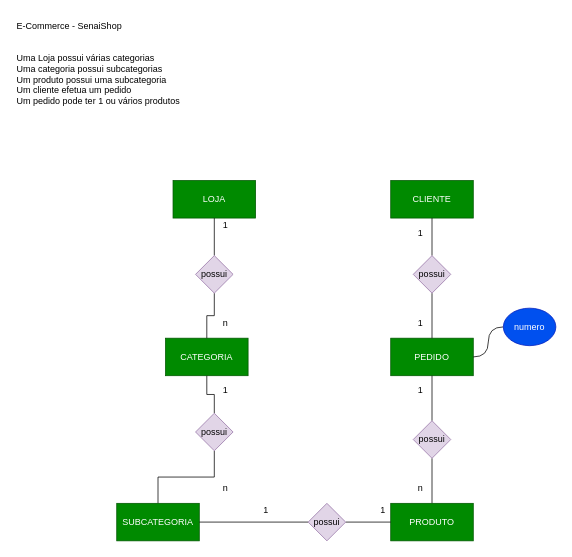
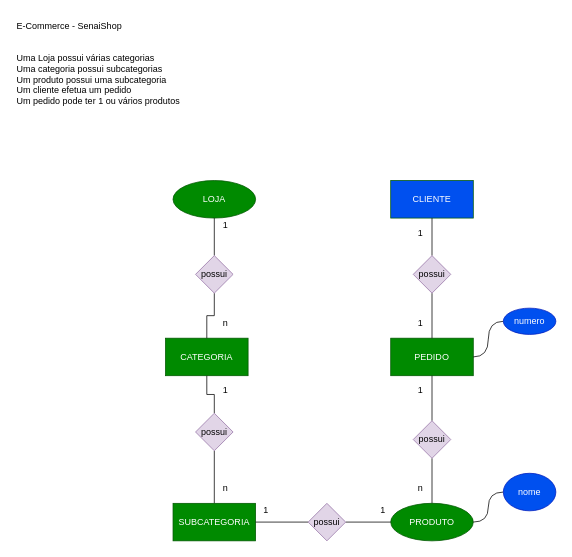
(214, 199) -> (214, 199)
(432, 199) -> (432, 199)
(529, 327) -> (529, 321)
none -> (529, 492)
none -> (488, 507)
(158, 522) -> (214, 522)
(432, 522) -> (432, 522)
